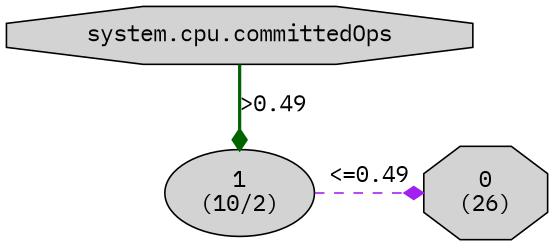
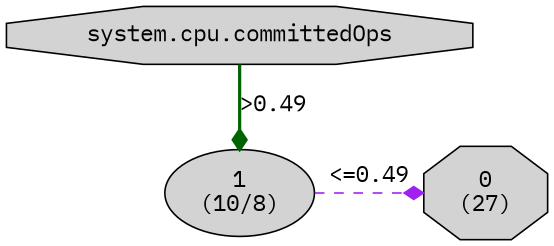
(240, 193) -> (240, 193)
(486, 193) -> (486, 193)
